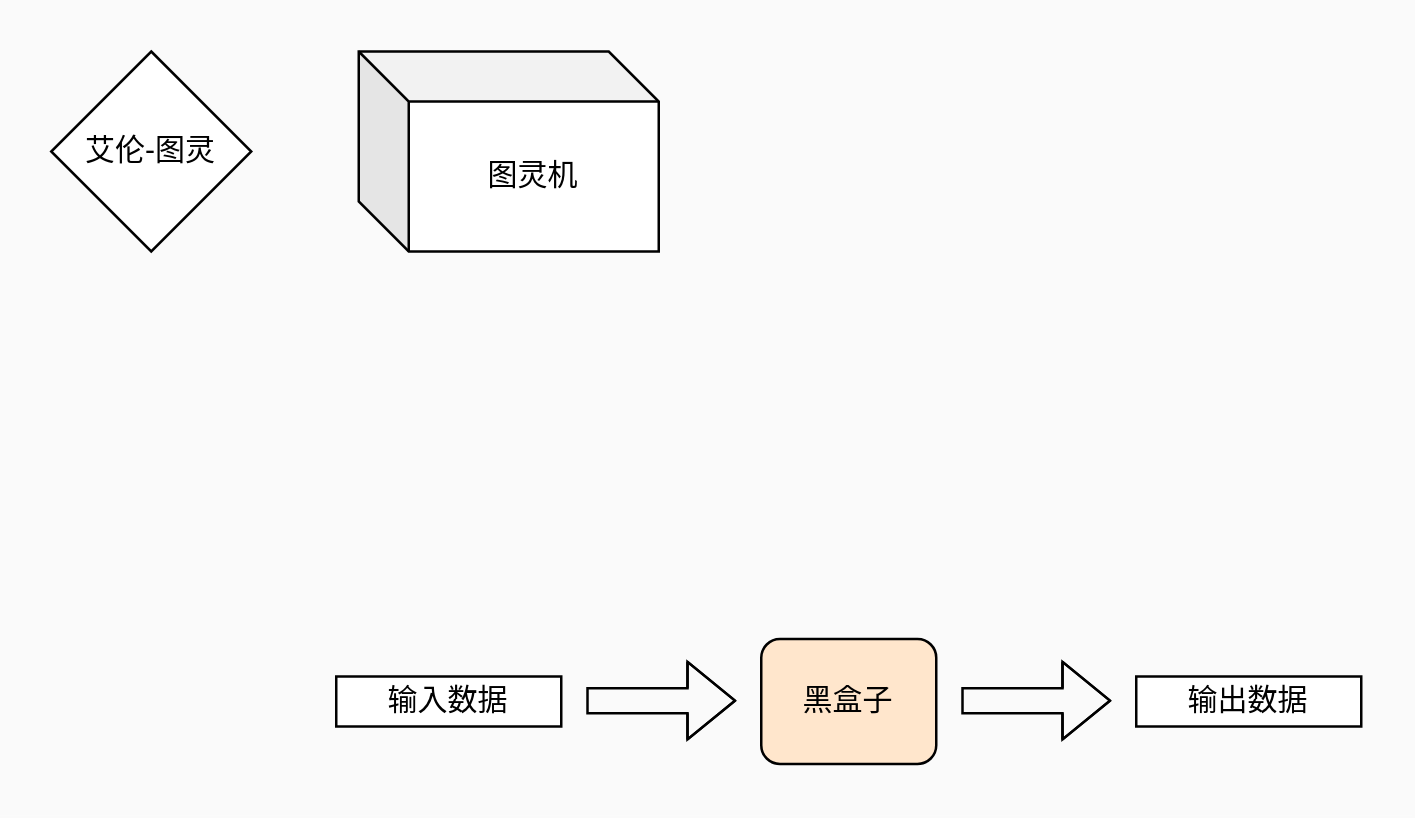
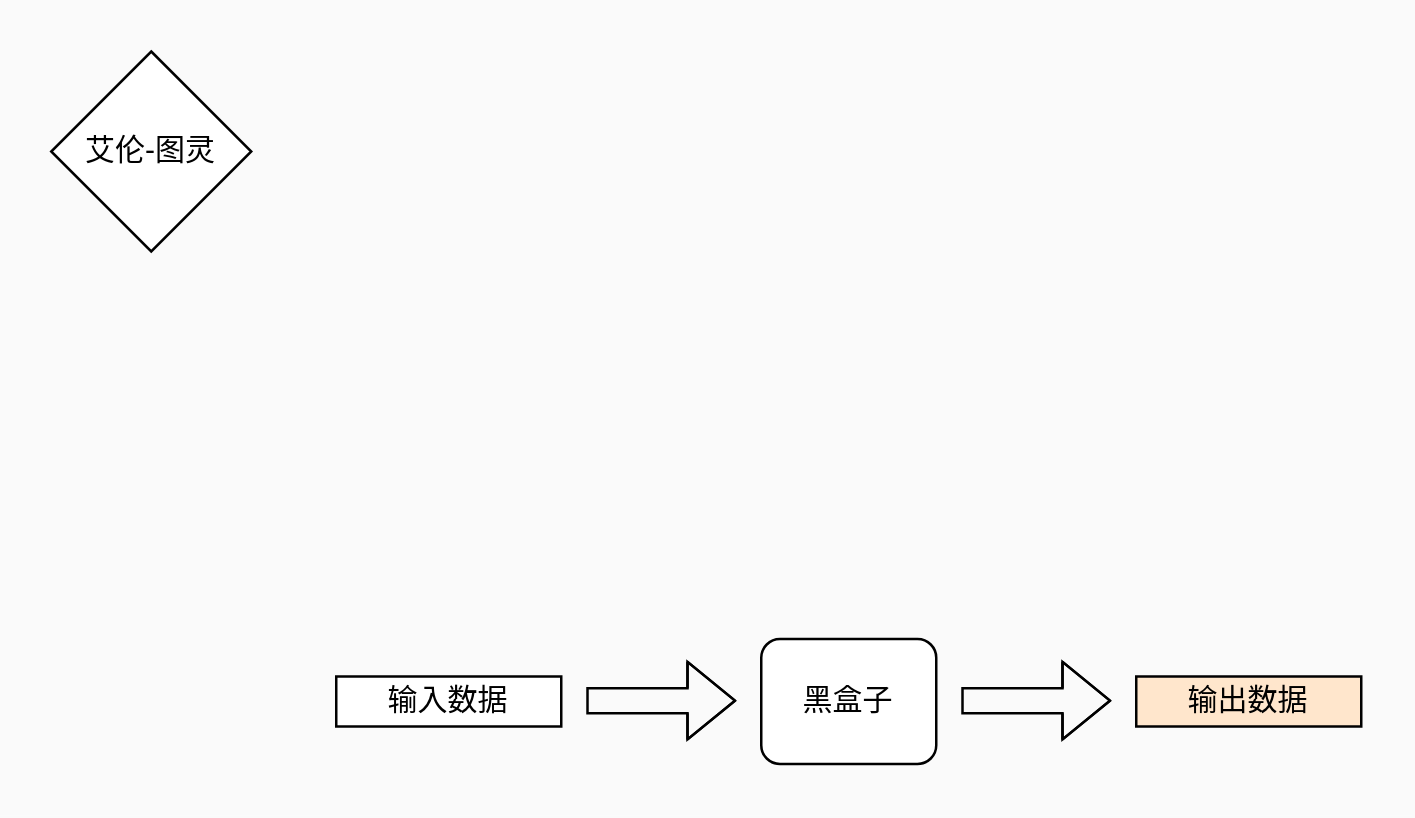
(509, 151) -> none
(849, 701) -> (849, 701)
(1249, 701) -> (1249, 701)
